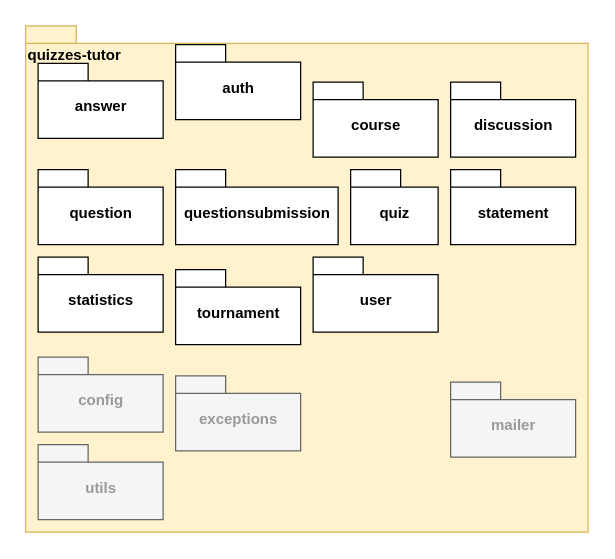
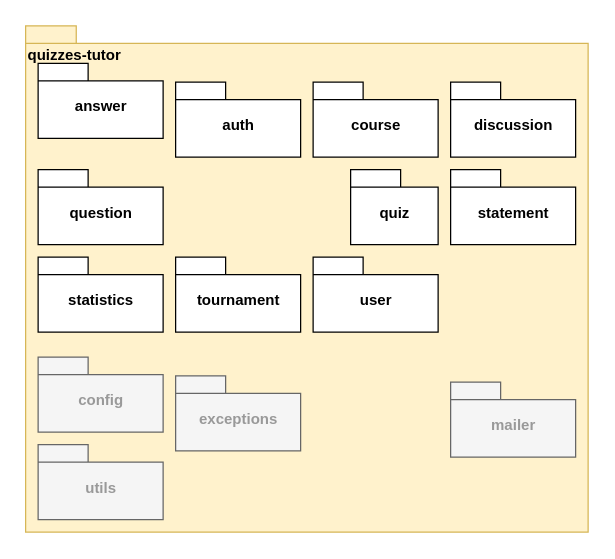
(238, 82) -> (238, 119)
(257, 207) -> none
(238, 307) -> (238, 294)
